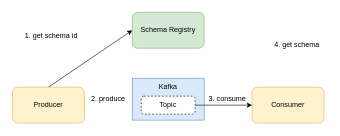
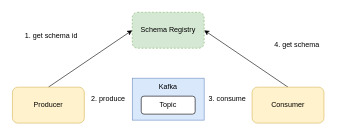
(168, 30) -> (168, 30)
none -> (247, 60)
(168, 105) -> (168, 105)
(246, 105) -> none
